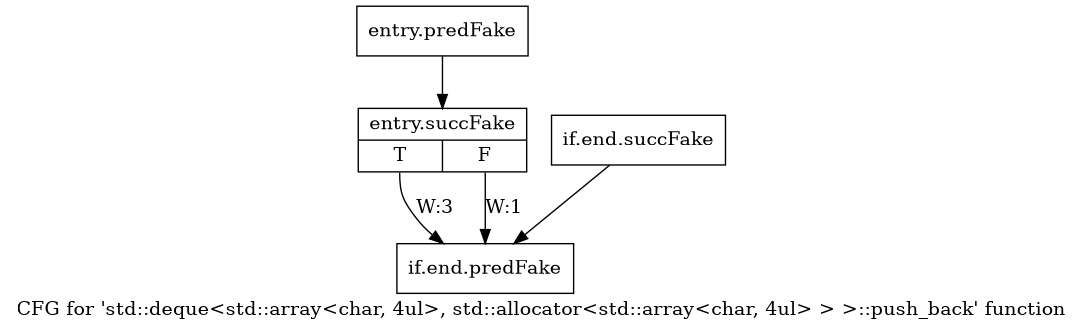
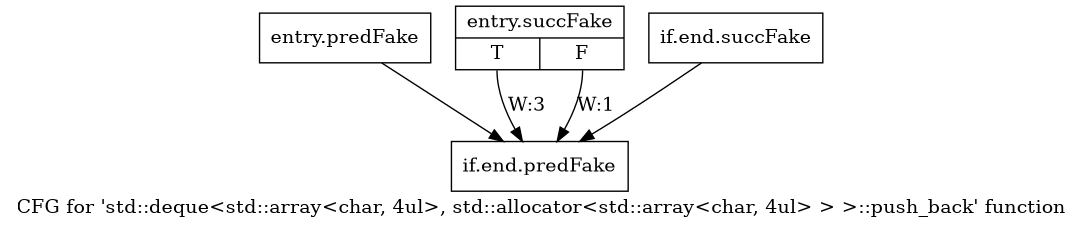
(442, 75) -> (437, 98)
